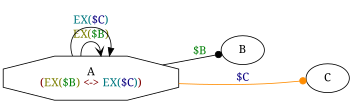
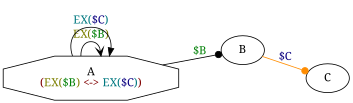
(239, 84) -> (282, 63)
